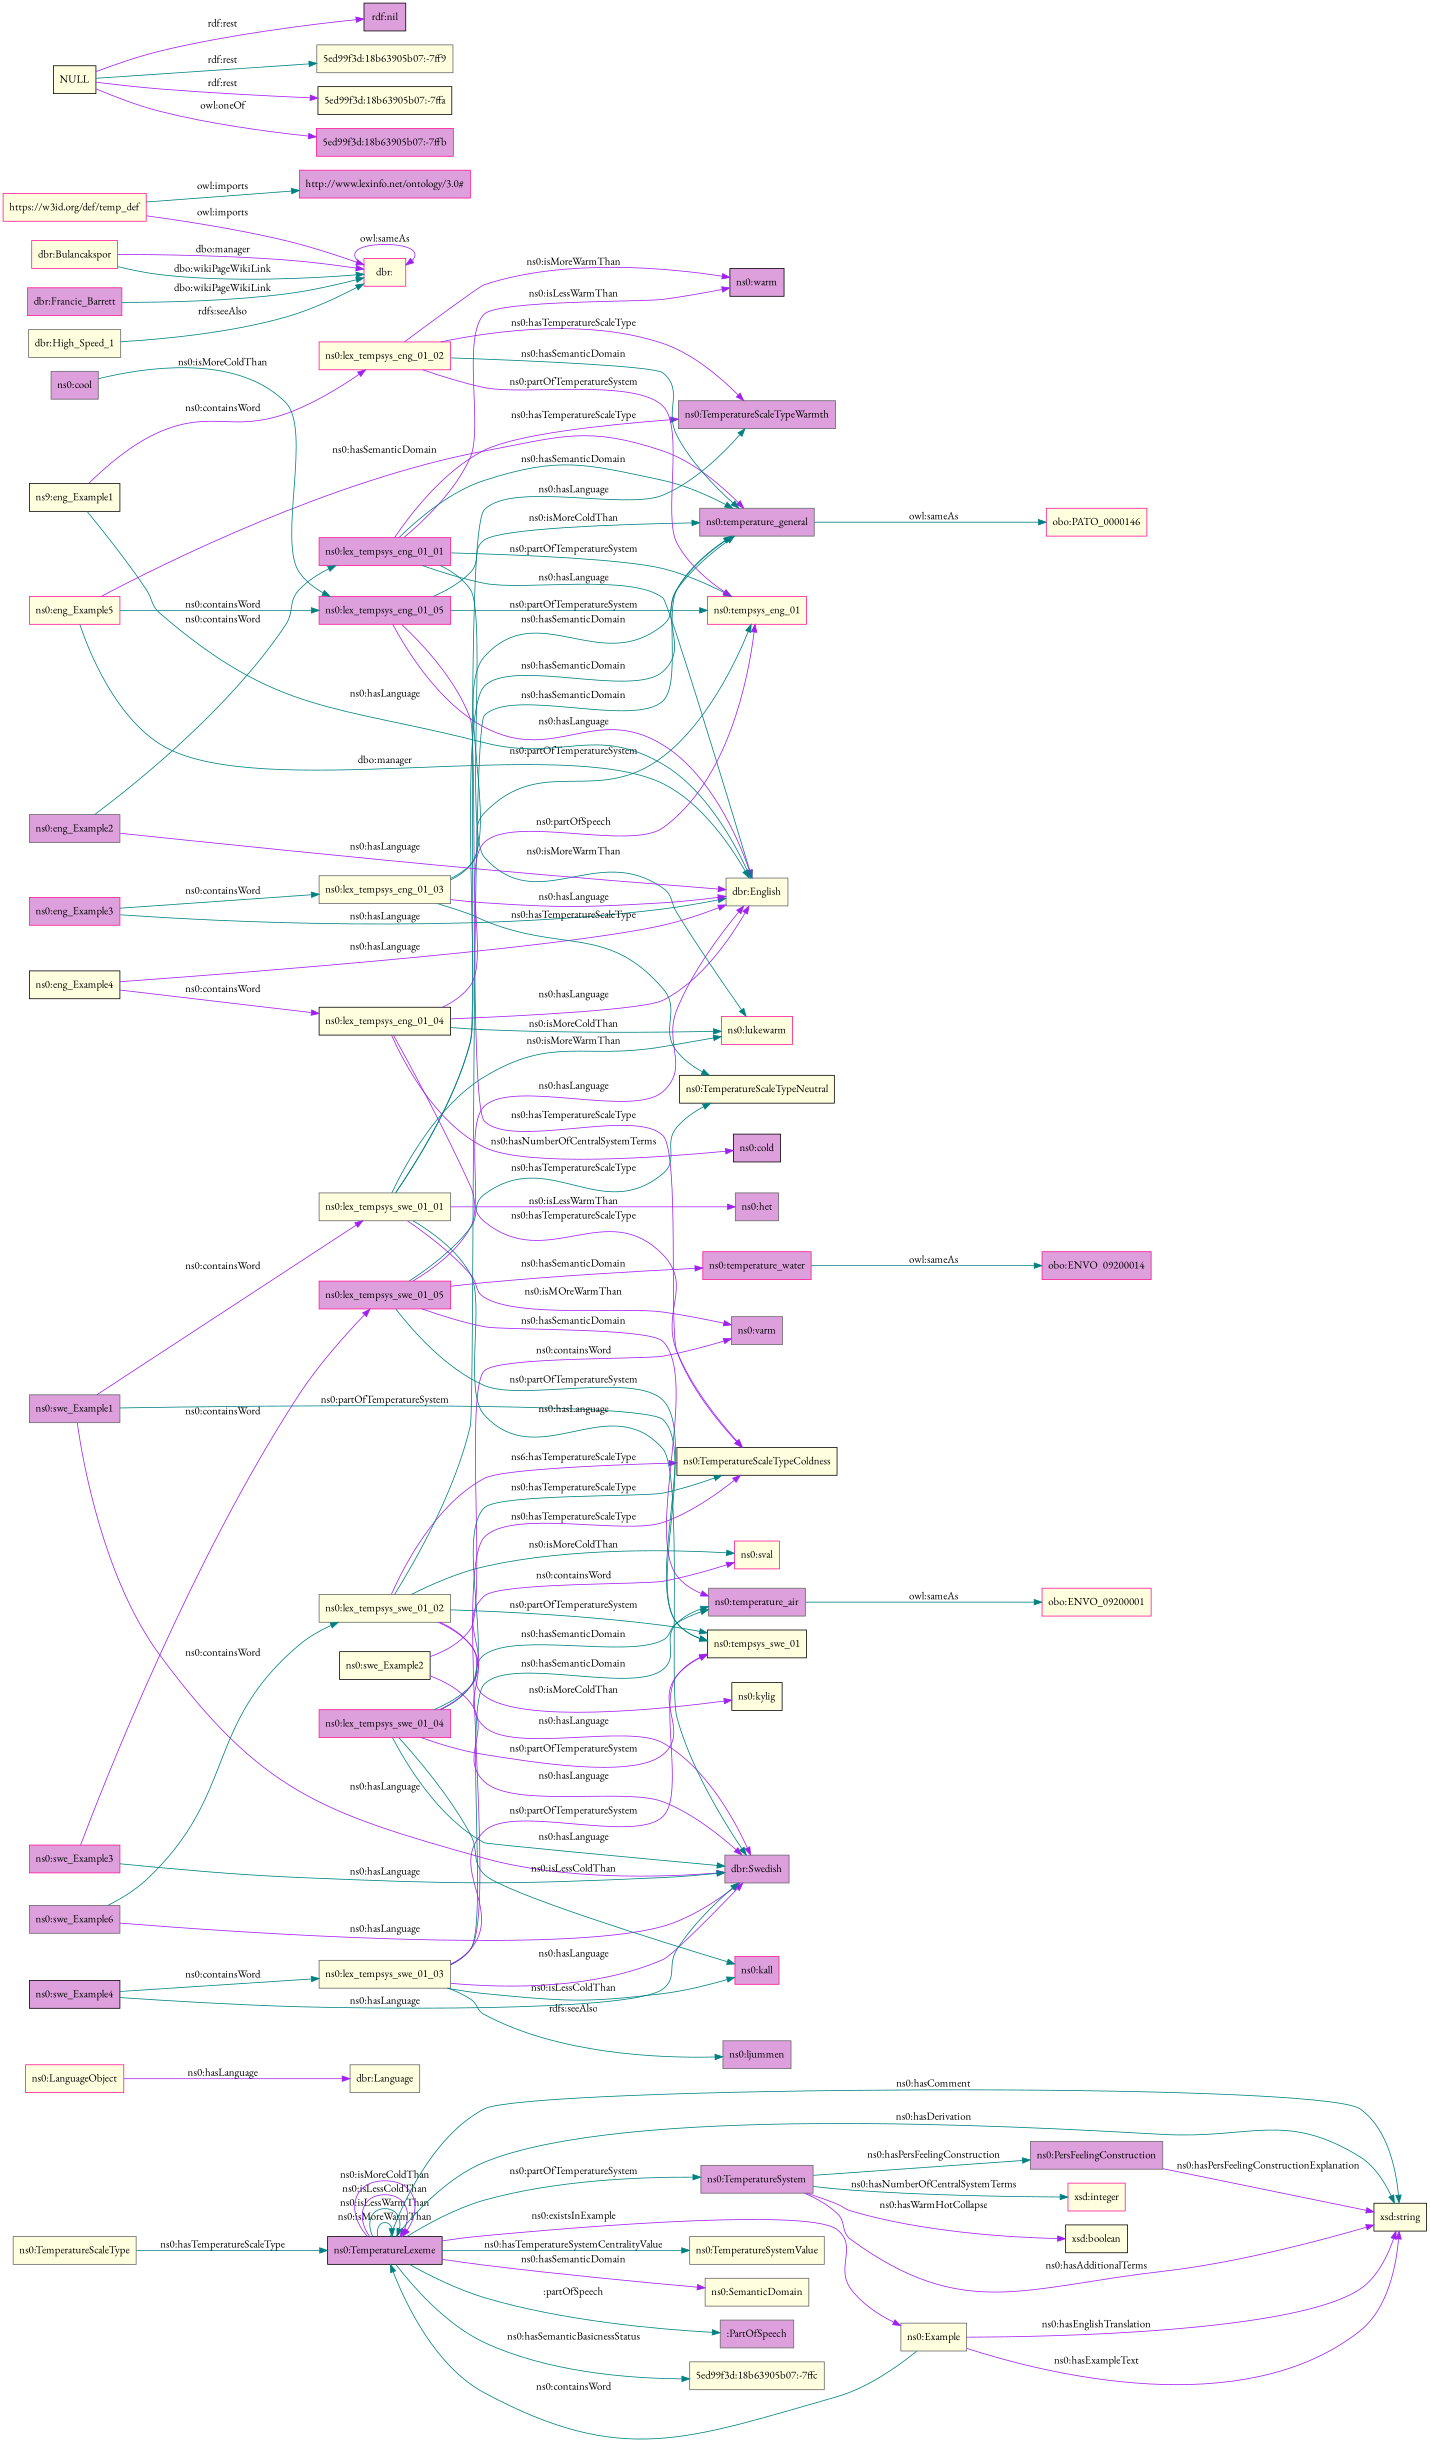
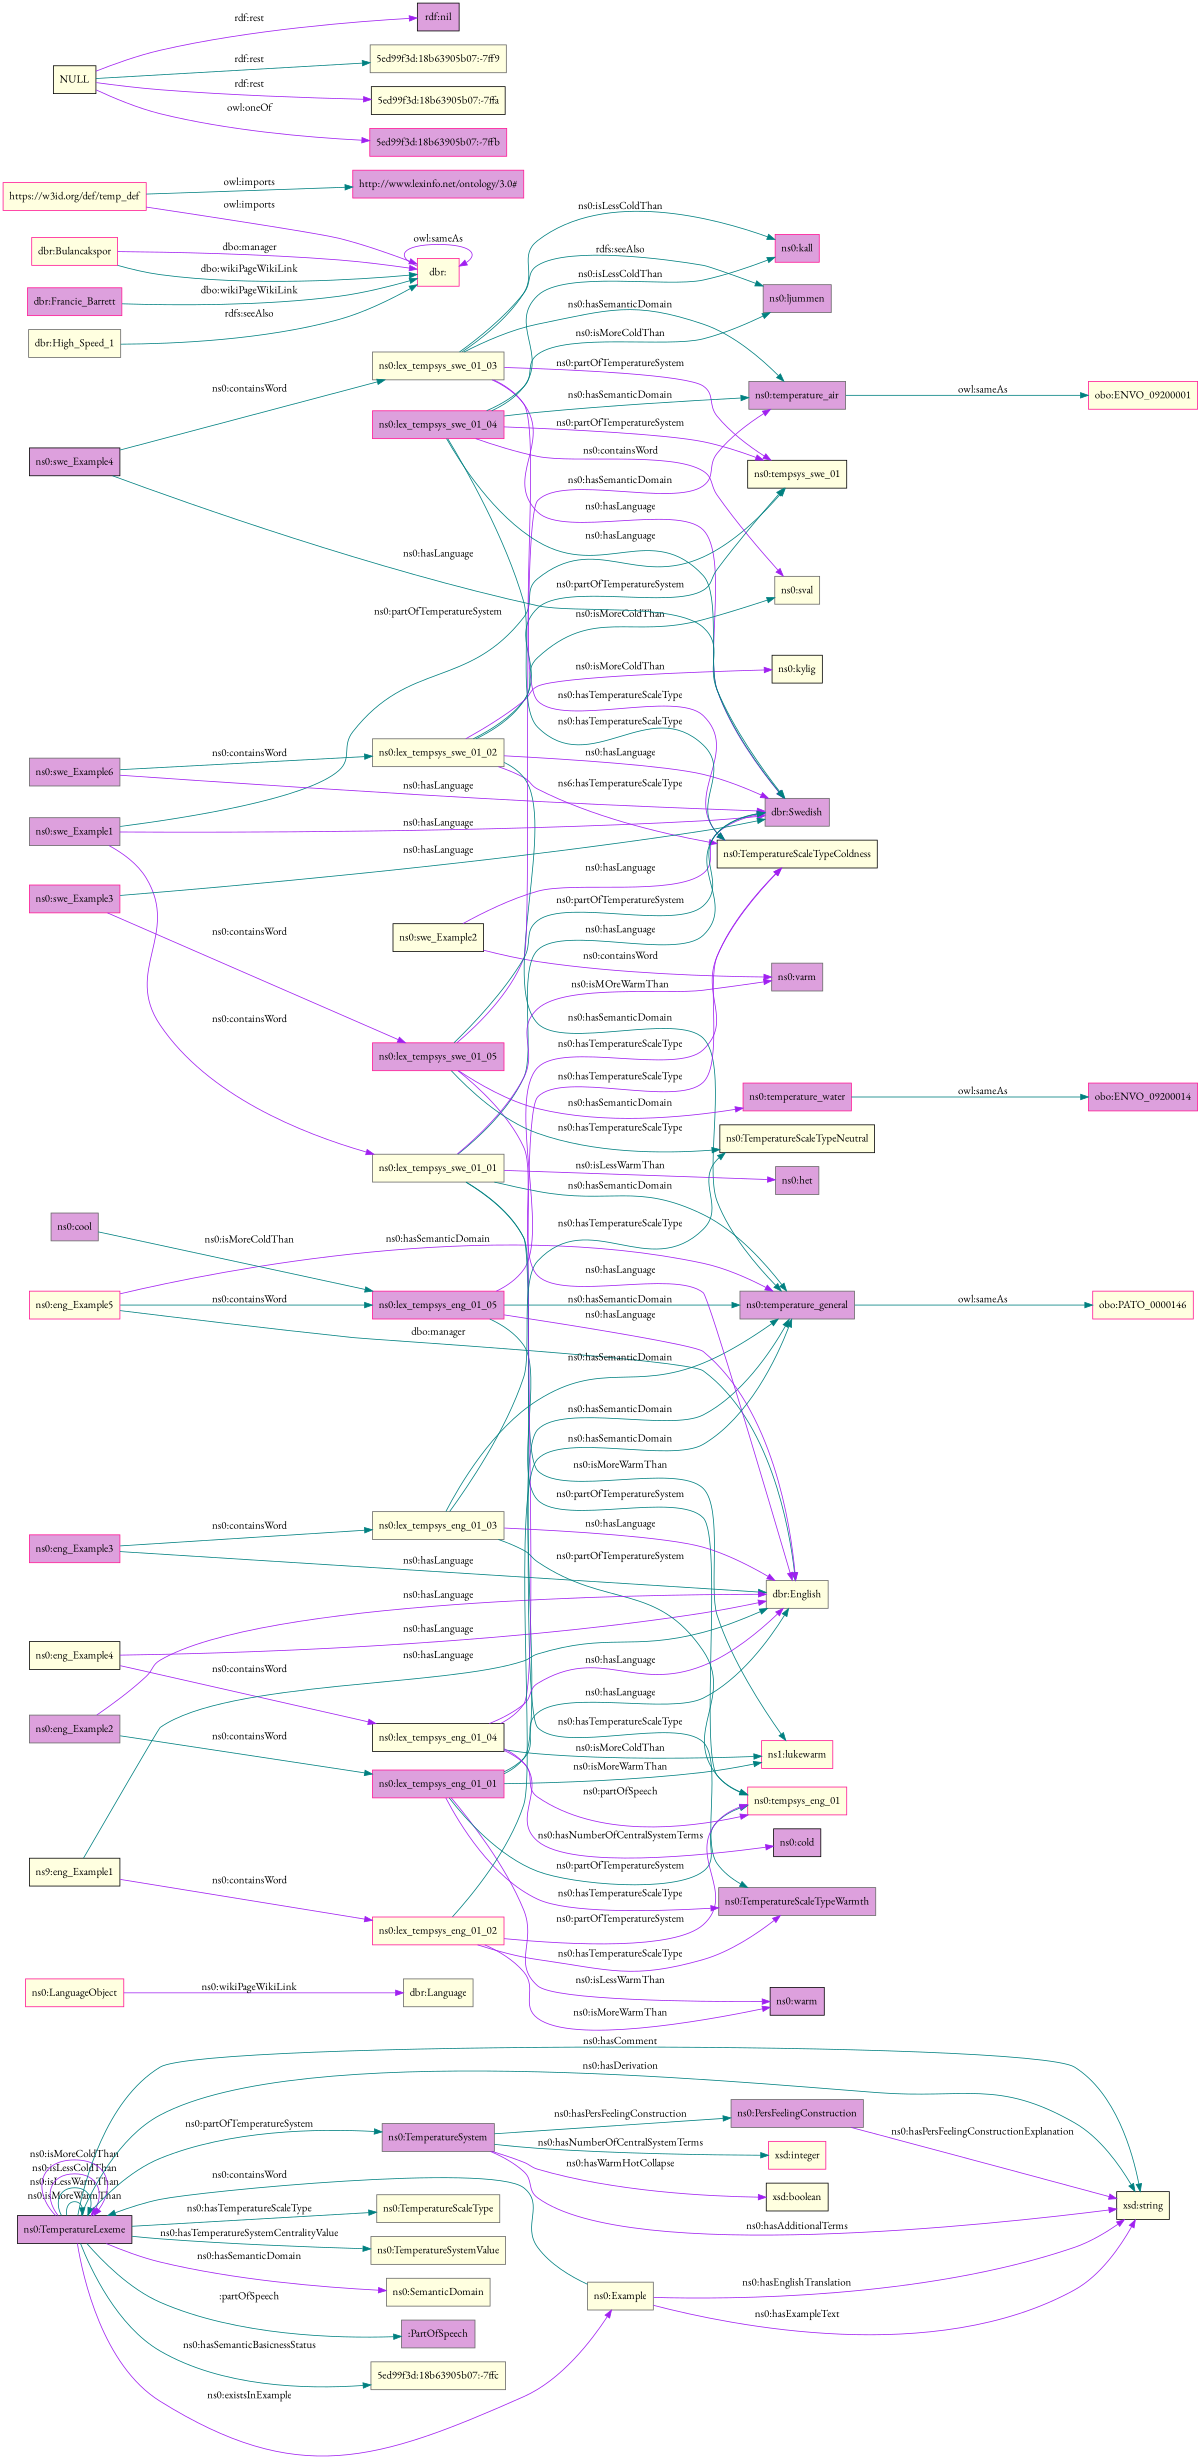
none -> (611, 342)
(574, 489) -> (620, 1722)
(574, 518) -> (620, 1299)
(757, 1030) -> (797, 1755)
(643, 1391) -> (607, 913)
(757, 1555) -> (797, 590)
(223, 2073) -> (249, 1987)
(228, 2250) -> (250, 2219)
